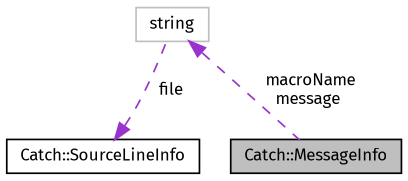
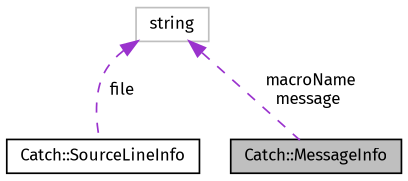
(148, 84) -> (98, 91)
